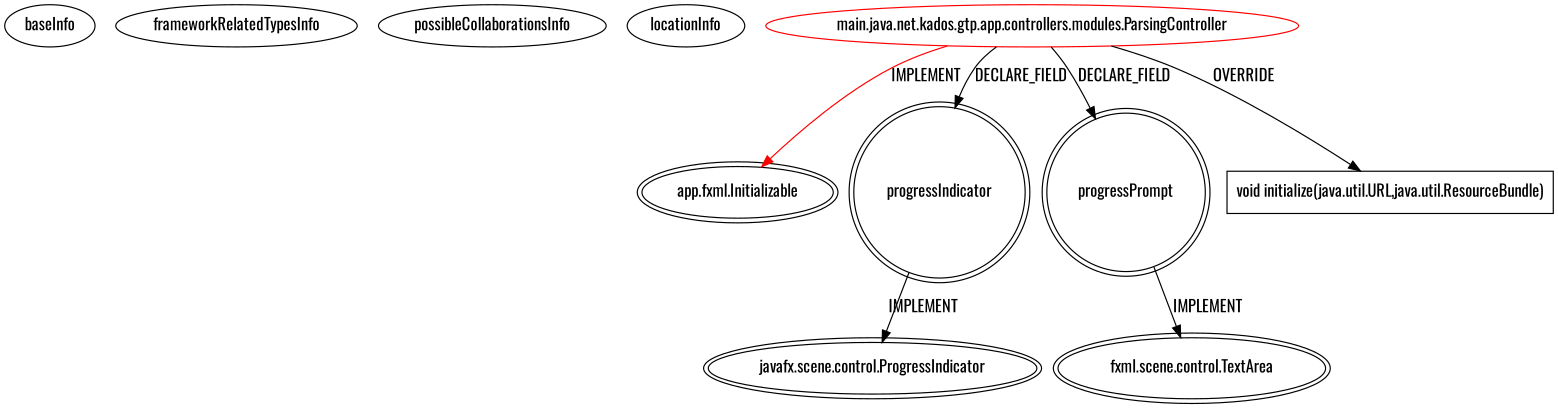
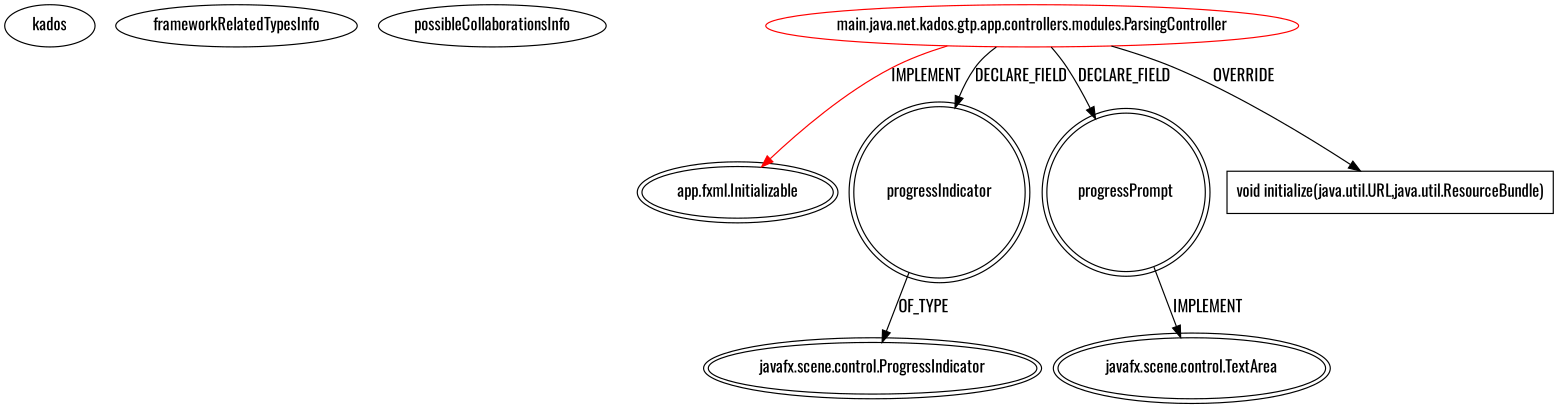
(50, 26) -> (50, 26)
(686, 26) -> none
(924, 308) -> (924, 308)
(1192, 368) -> (1192, 368)
